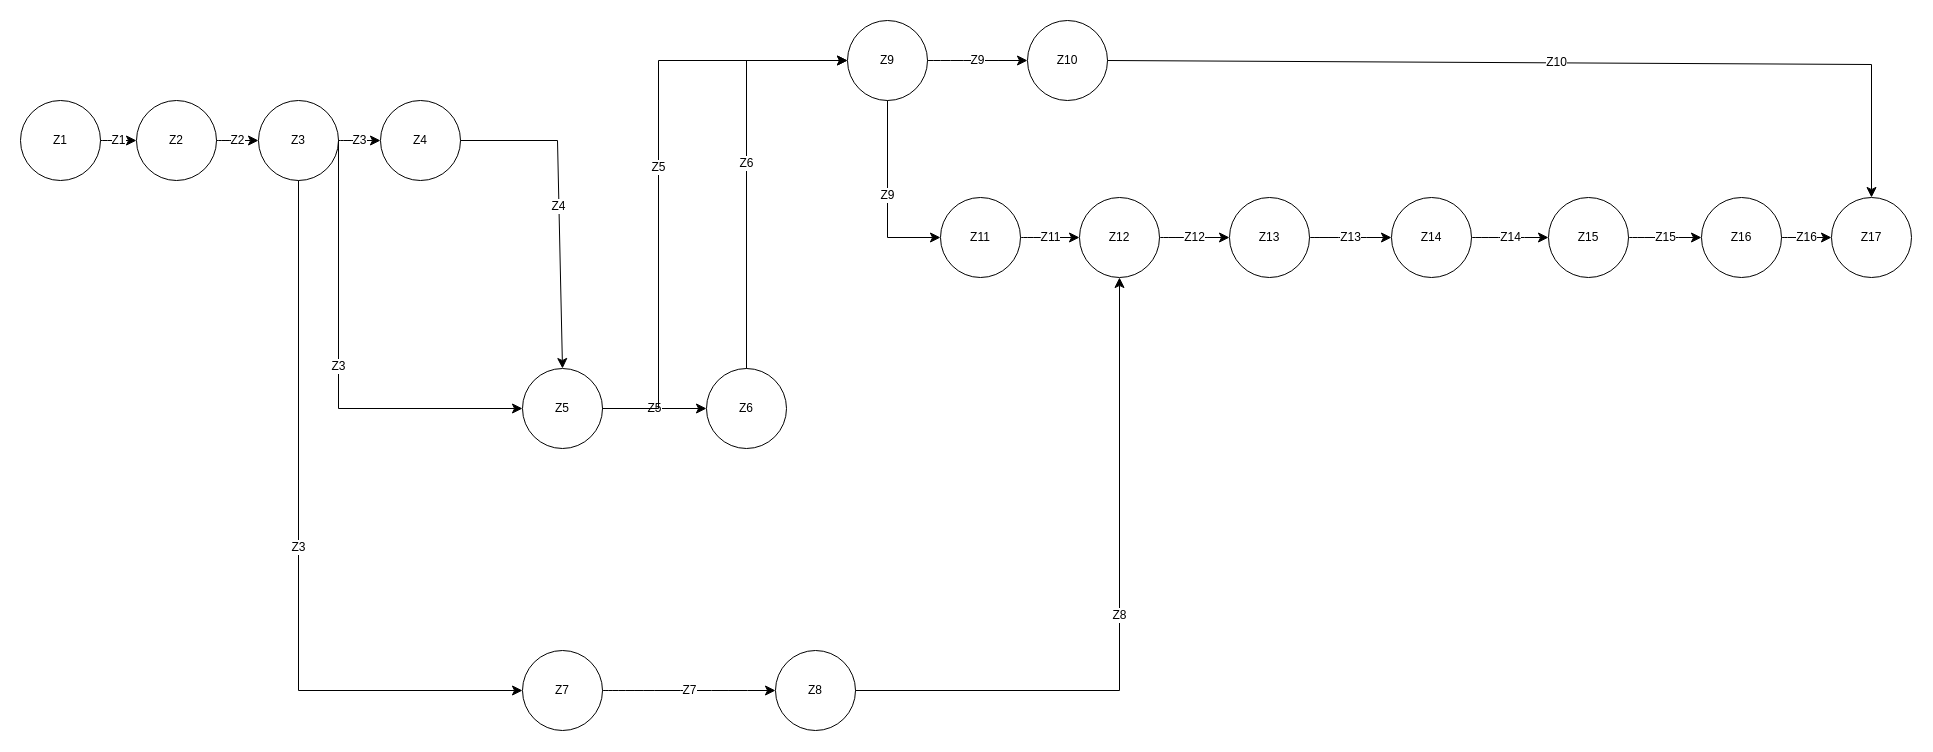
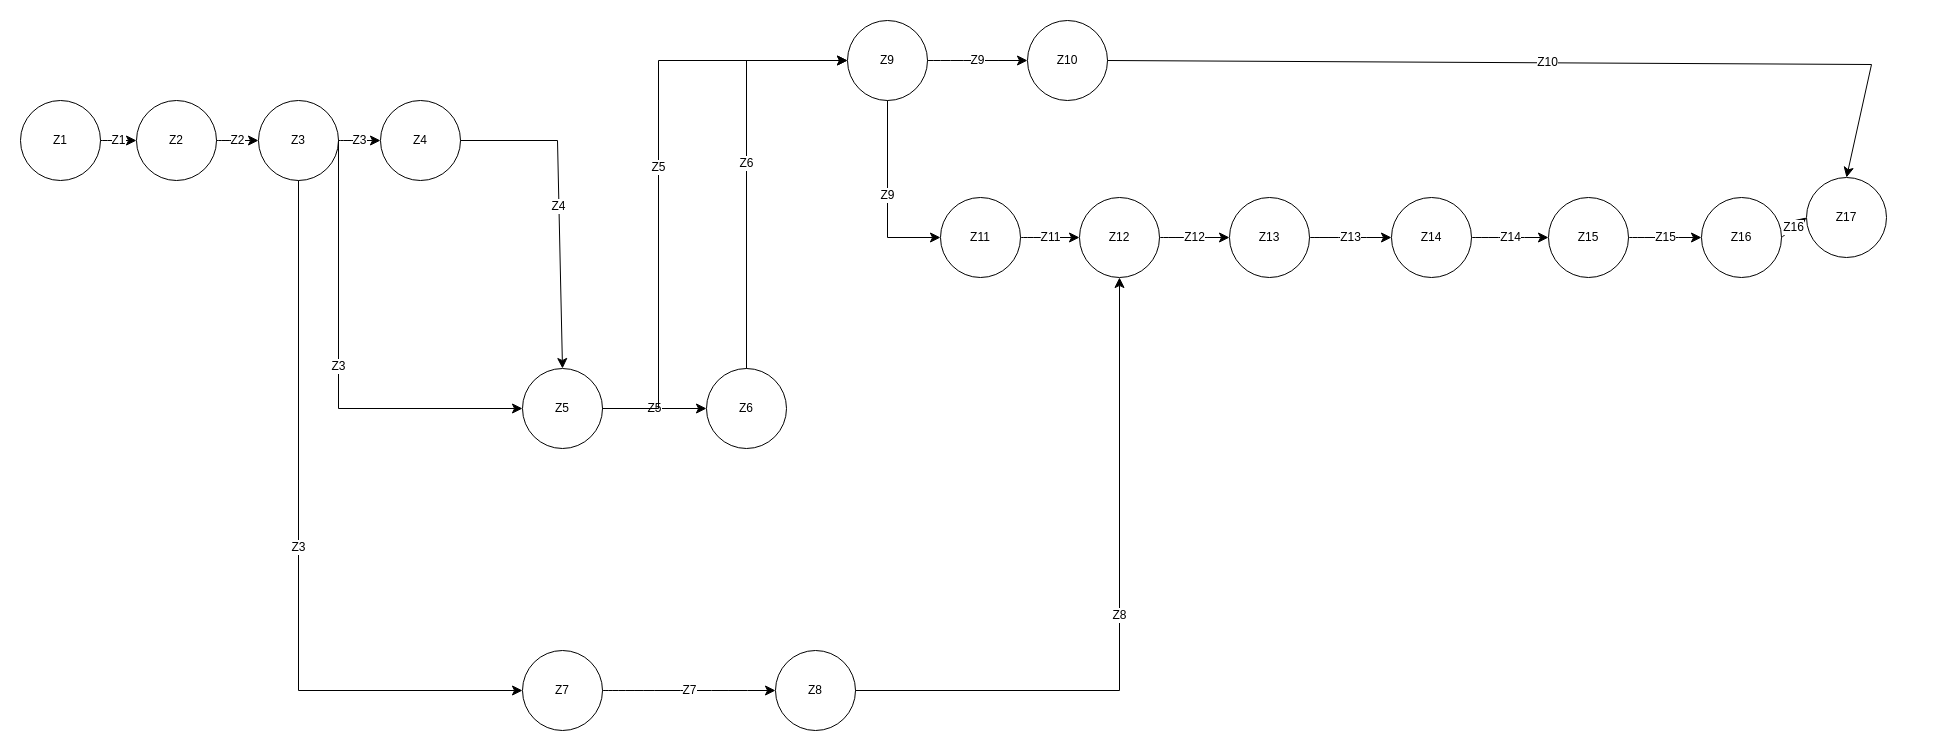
(1872, 238) -> (1847, 218)
